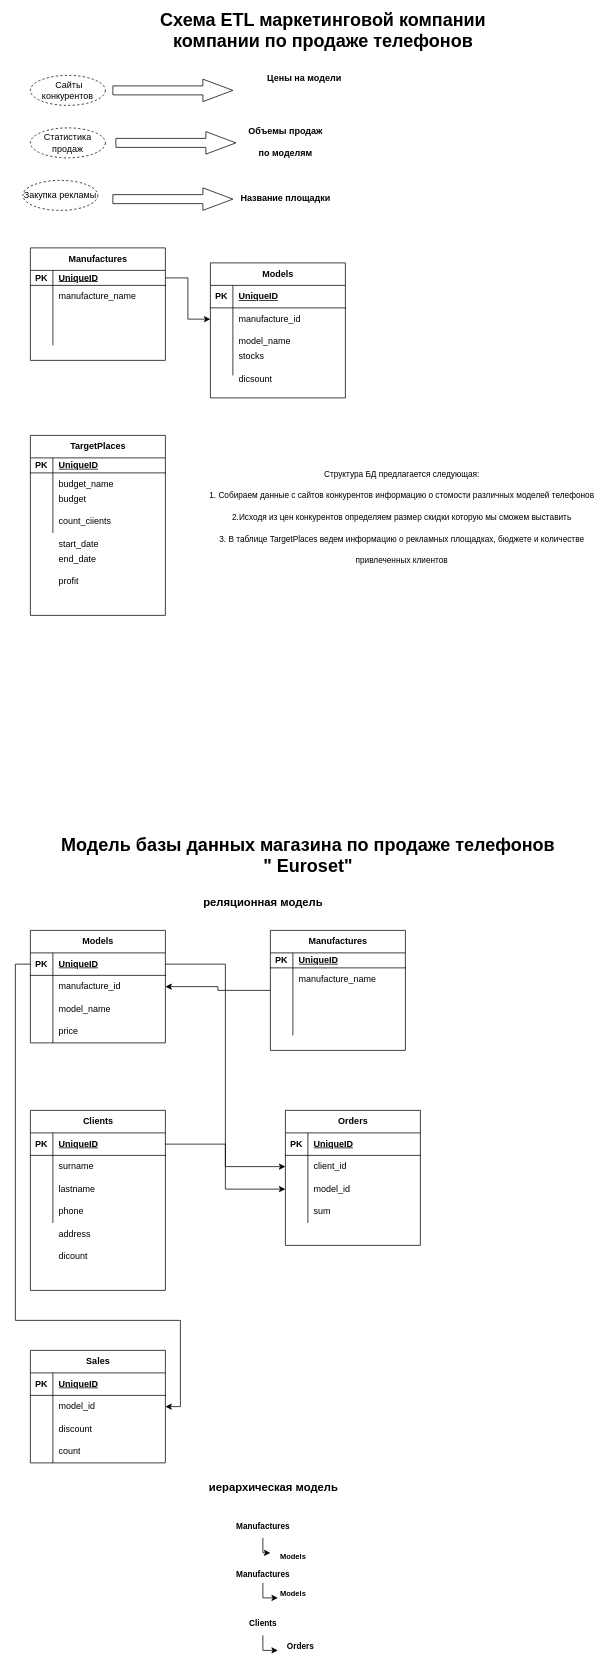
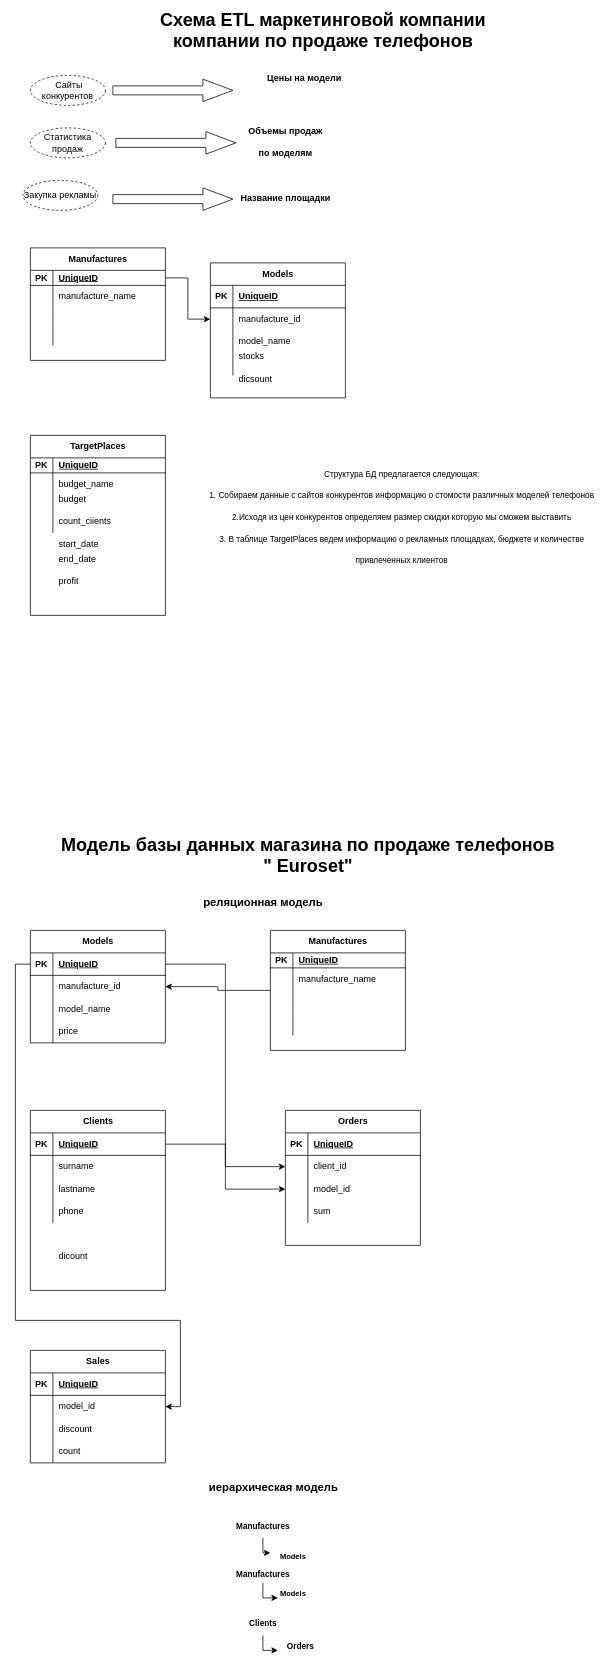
(109, 1234) -> none
